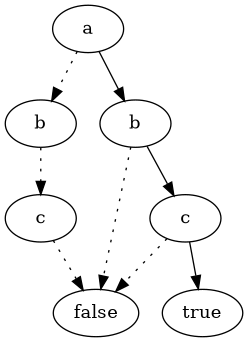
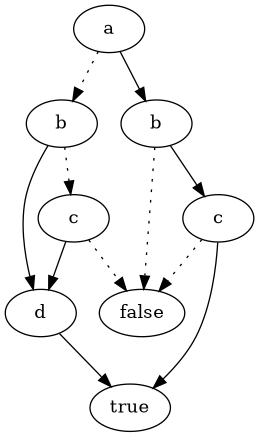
none -> (41, 313)
